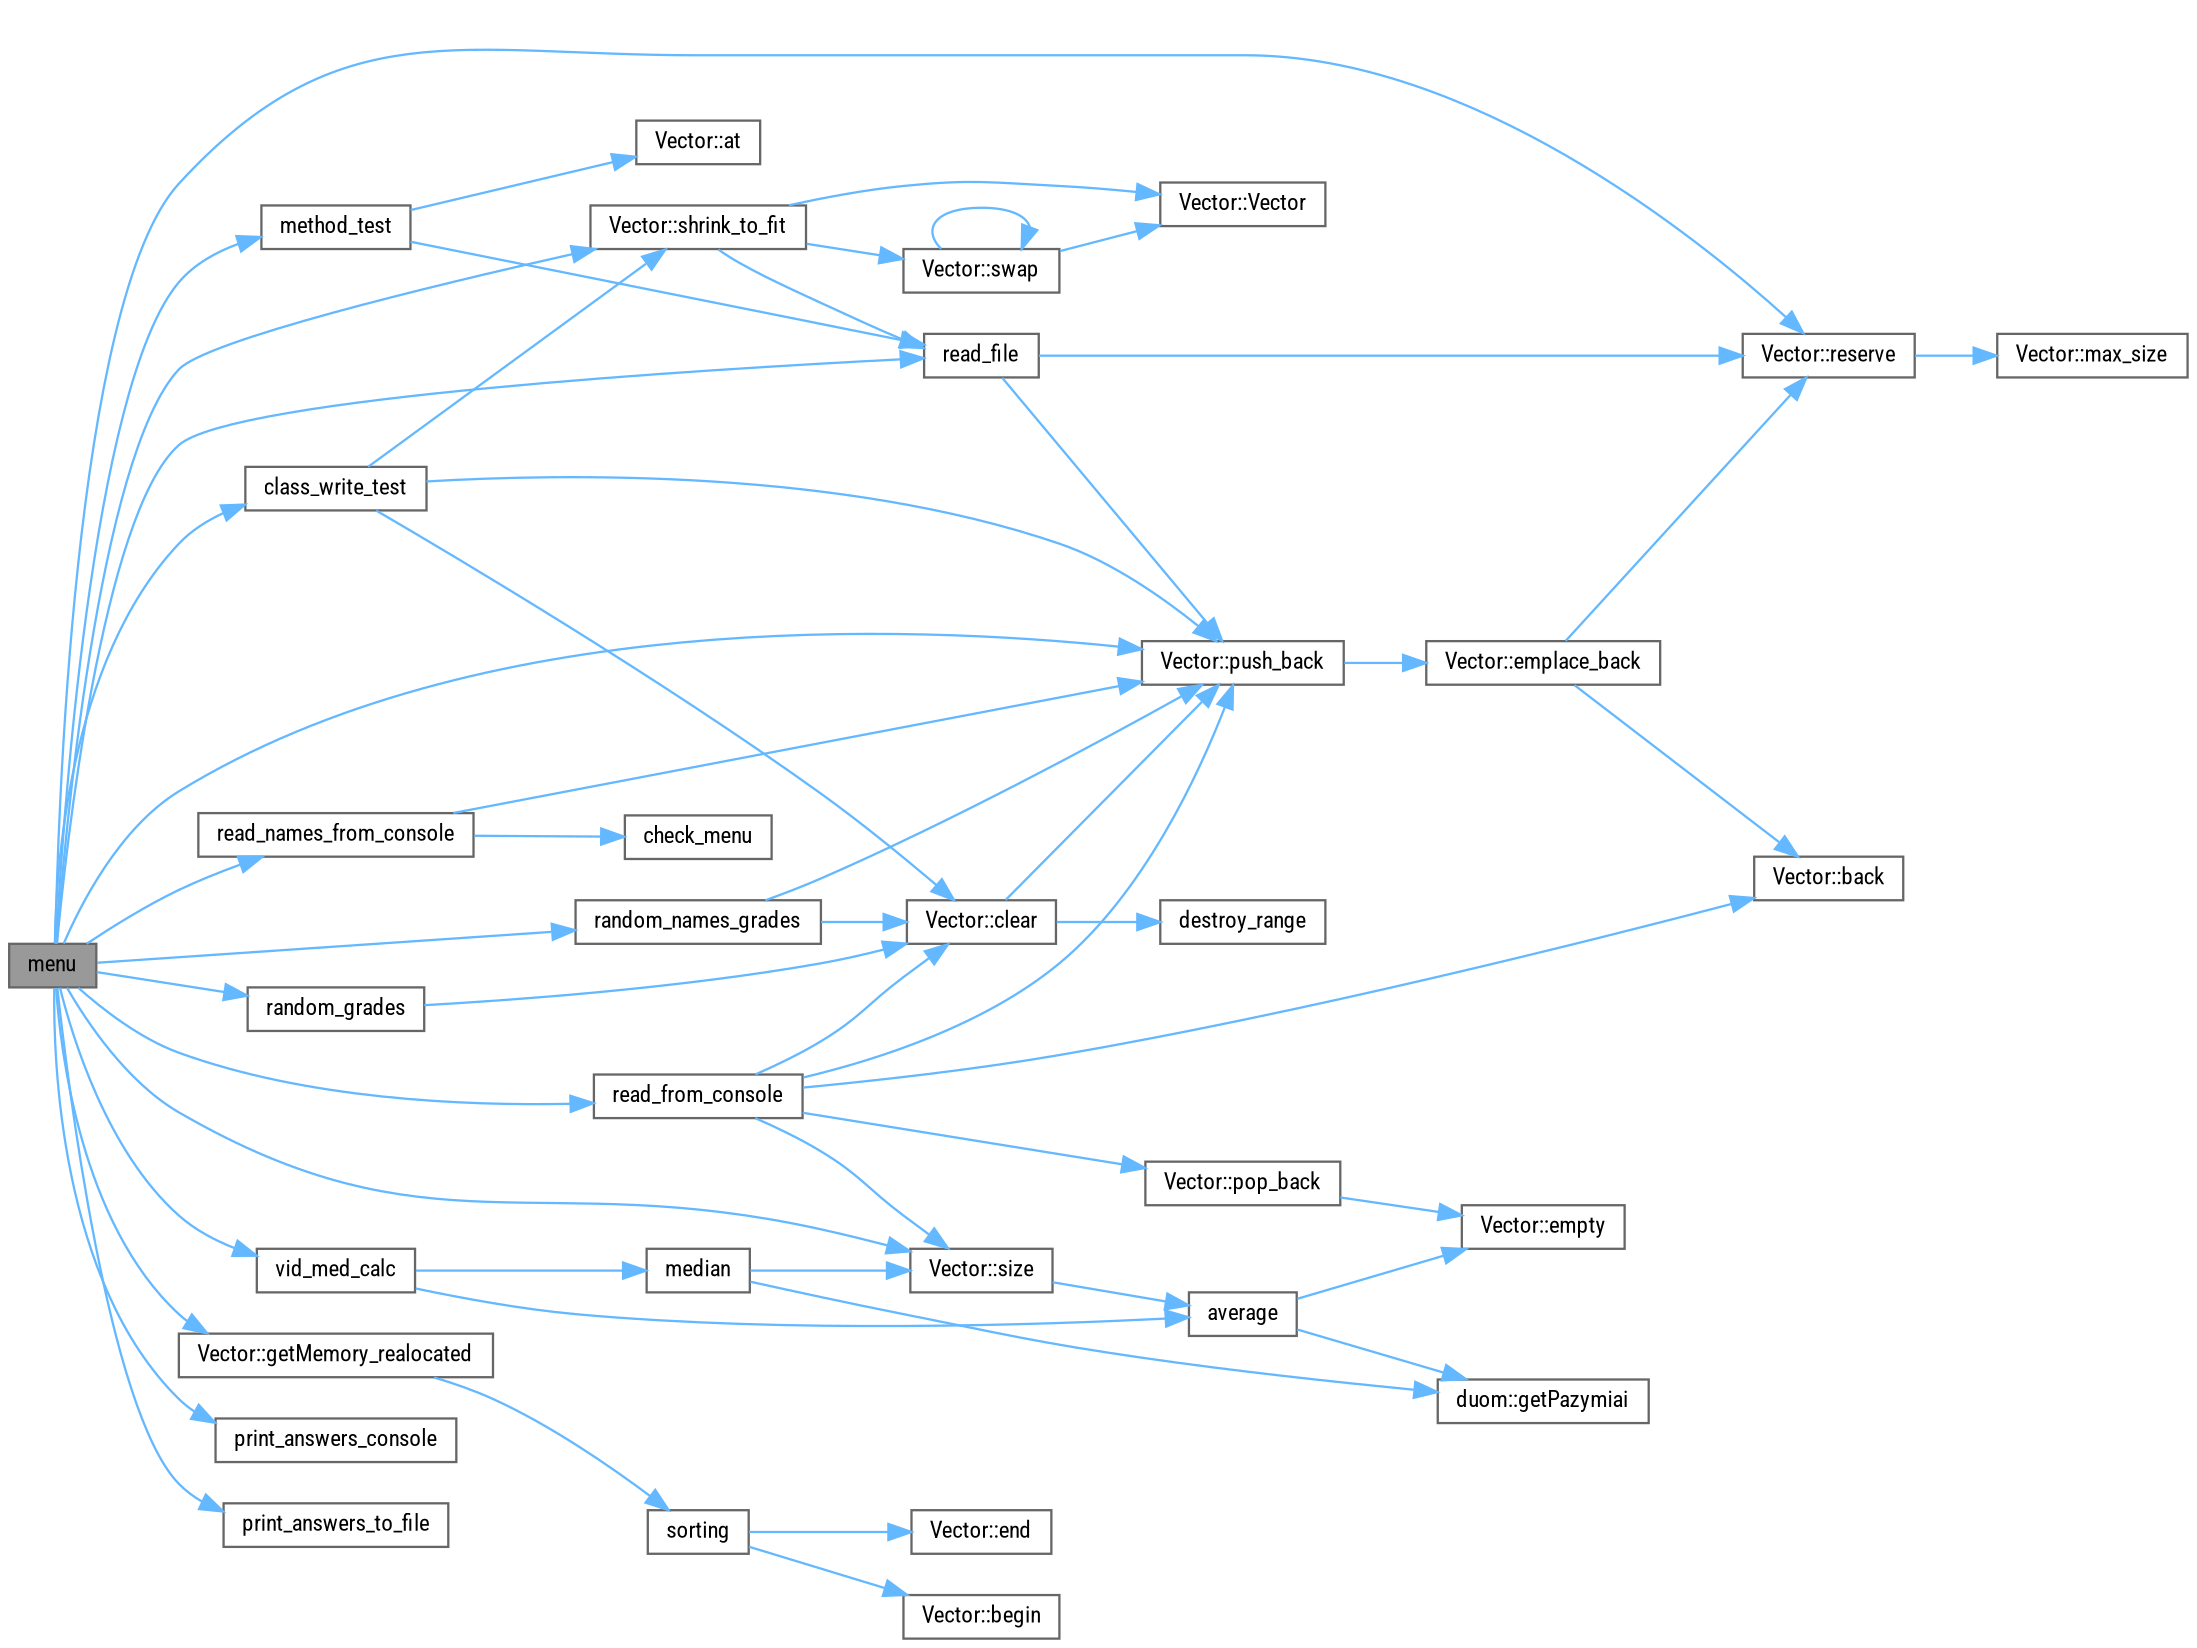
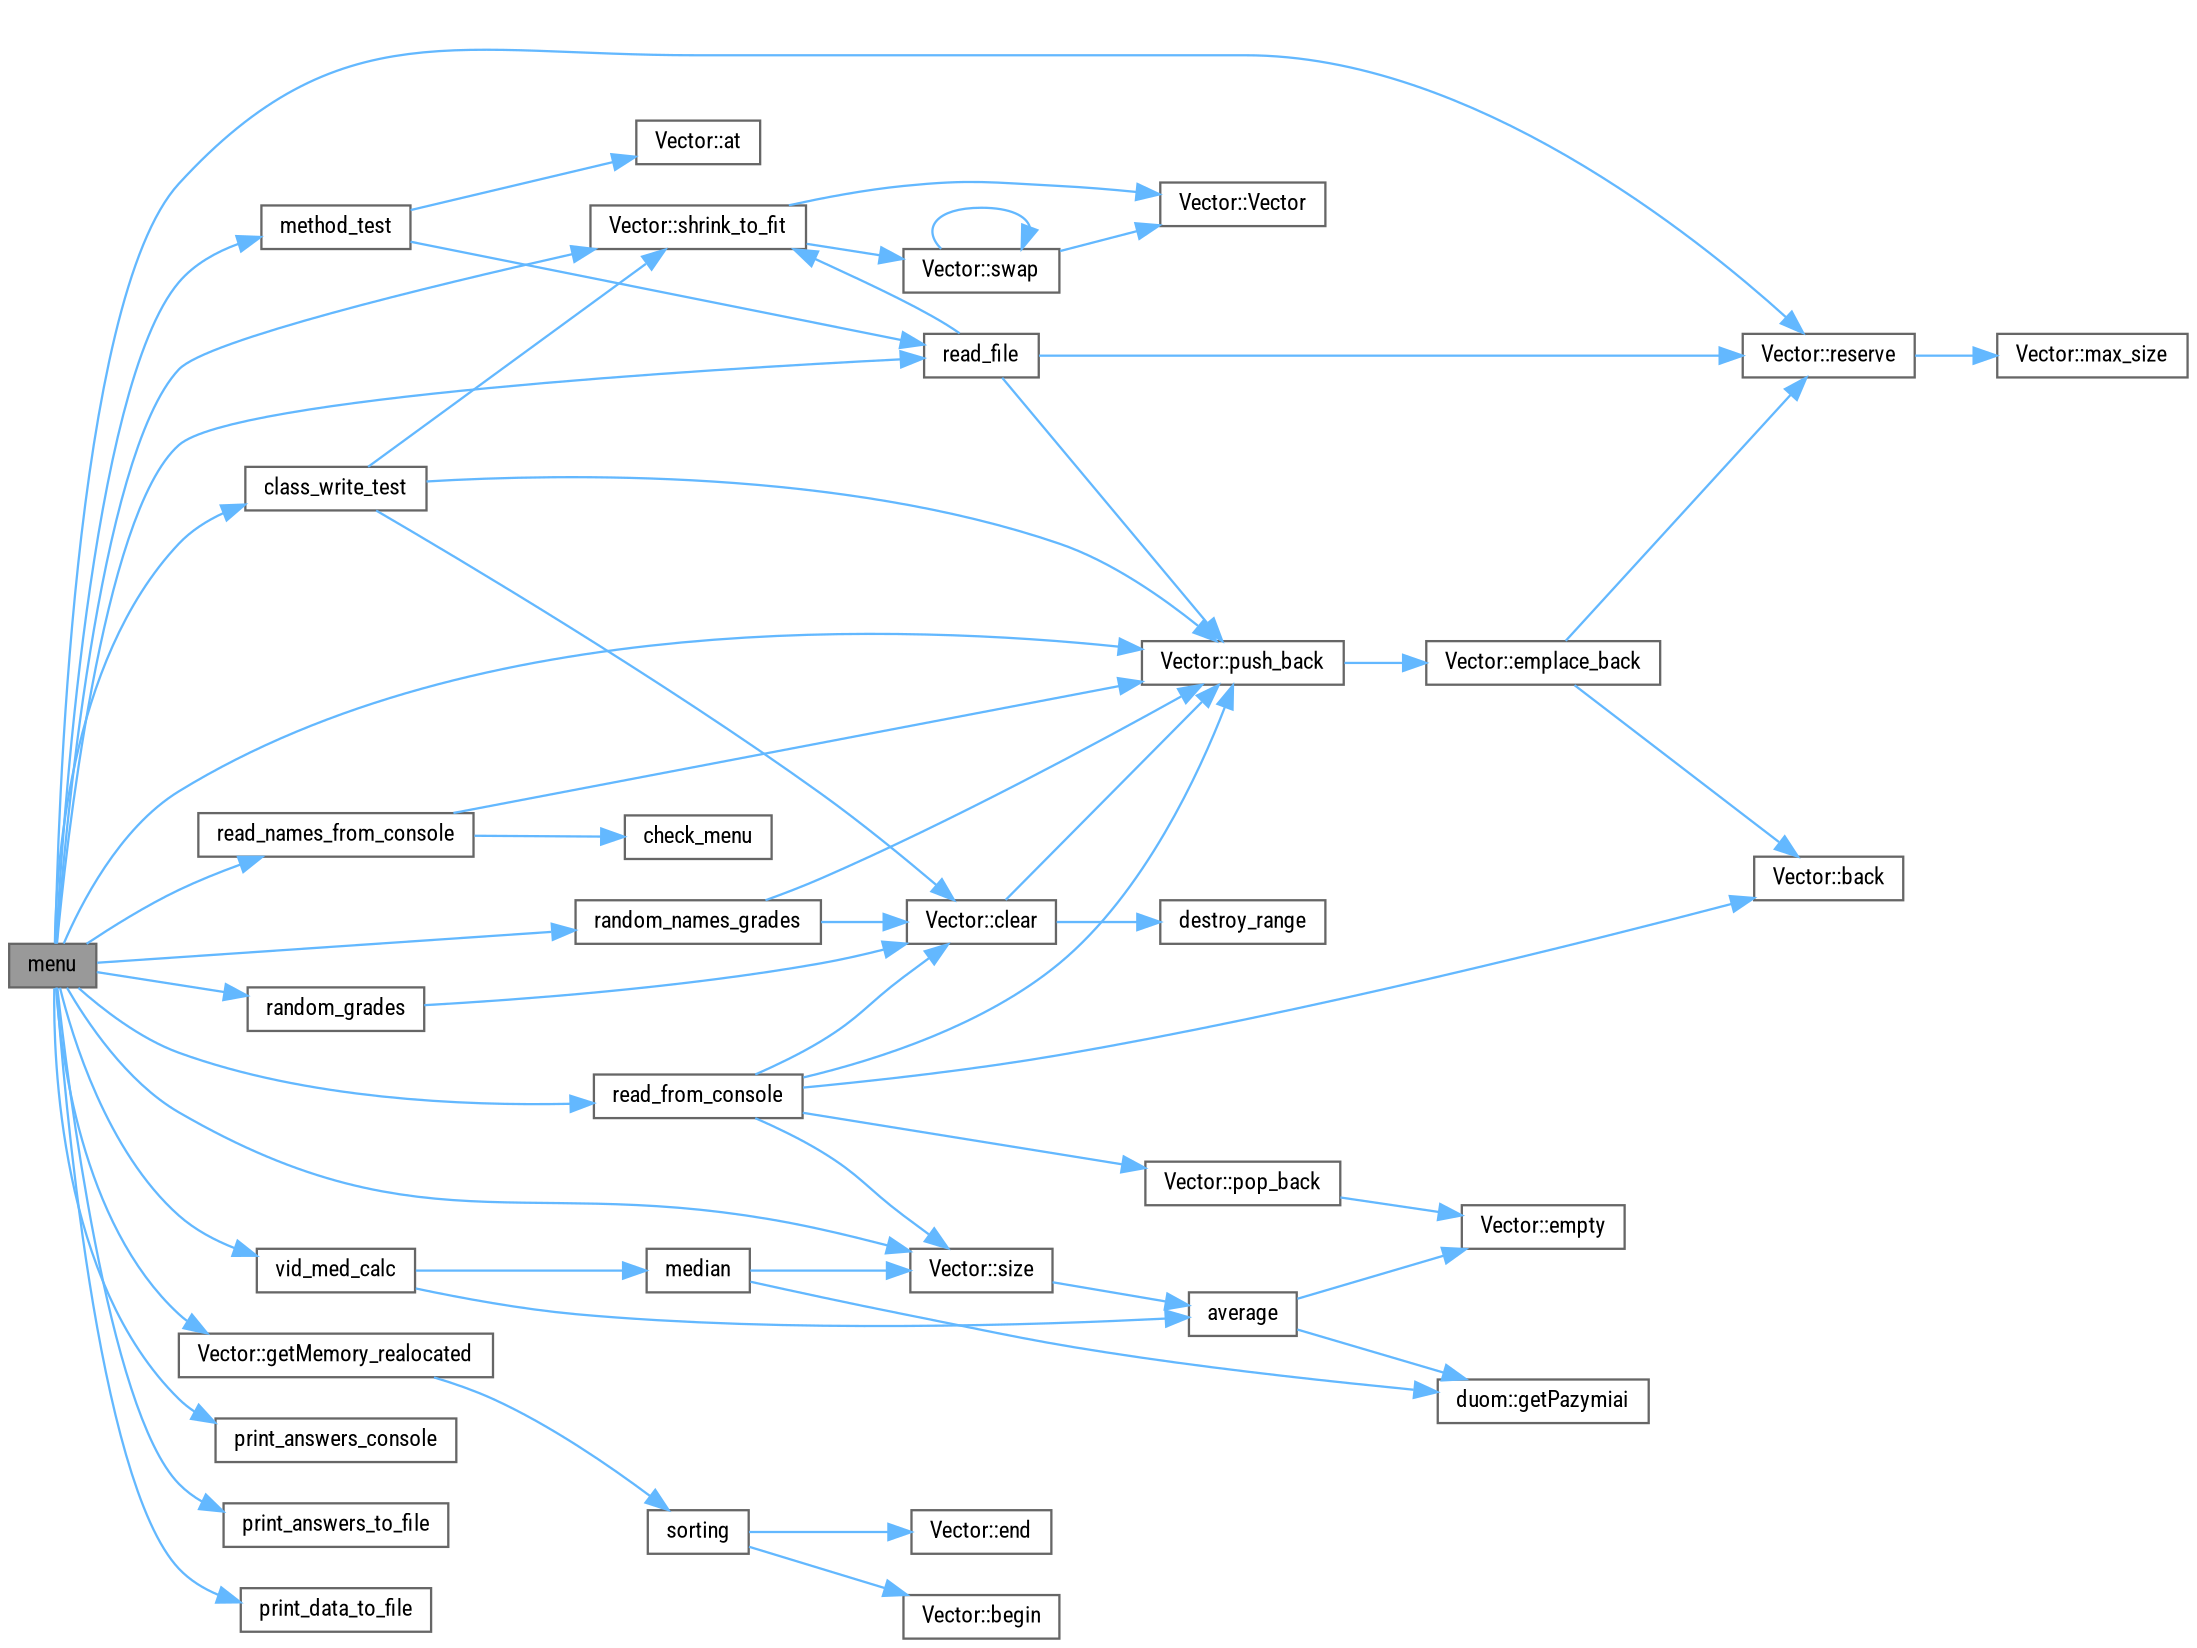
(809, 297) -> (889, 294)
none -> (336, 1610)
